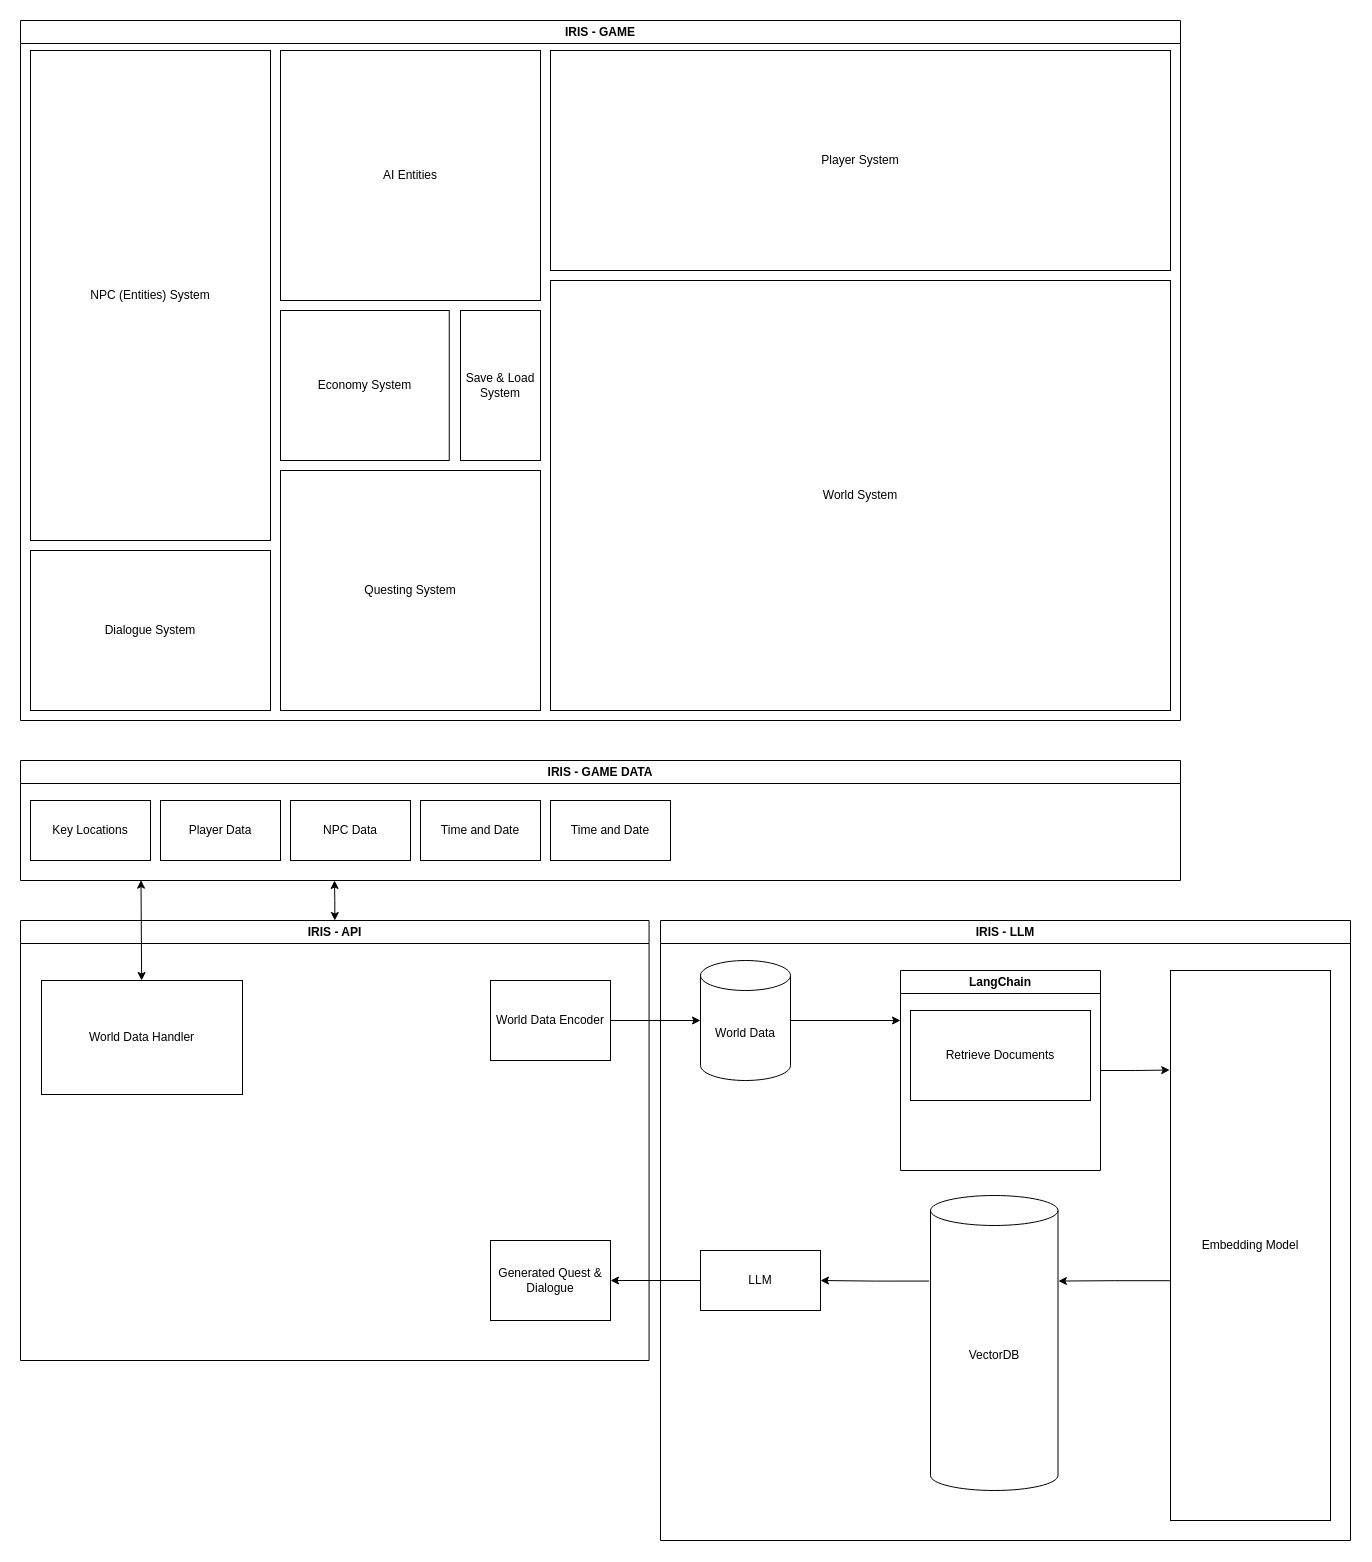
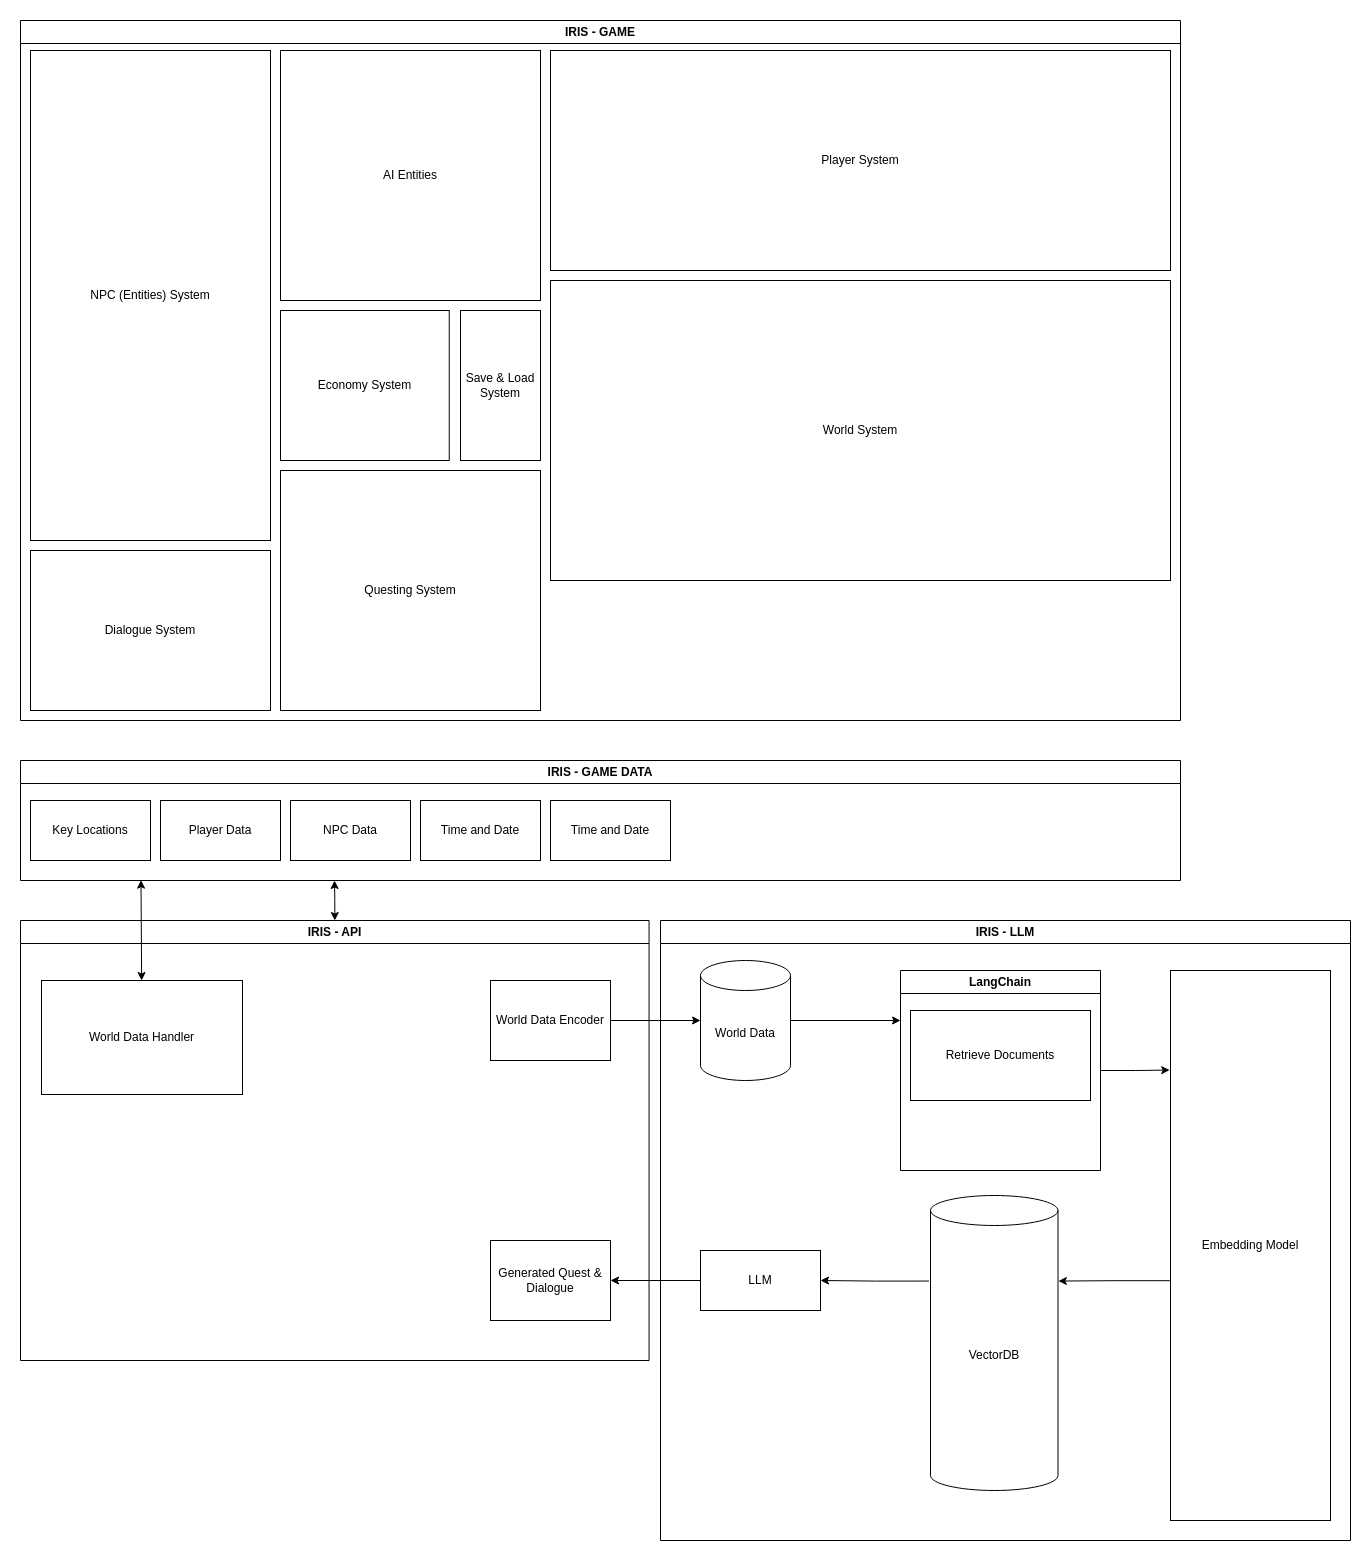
(861, 496) -> (861, 431)
